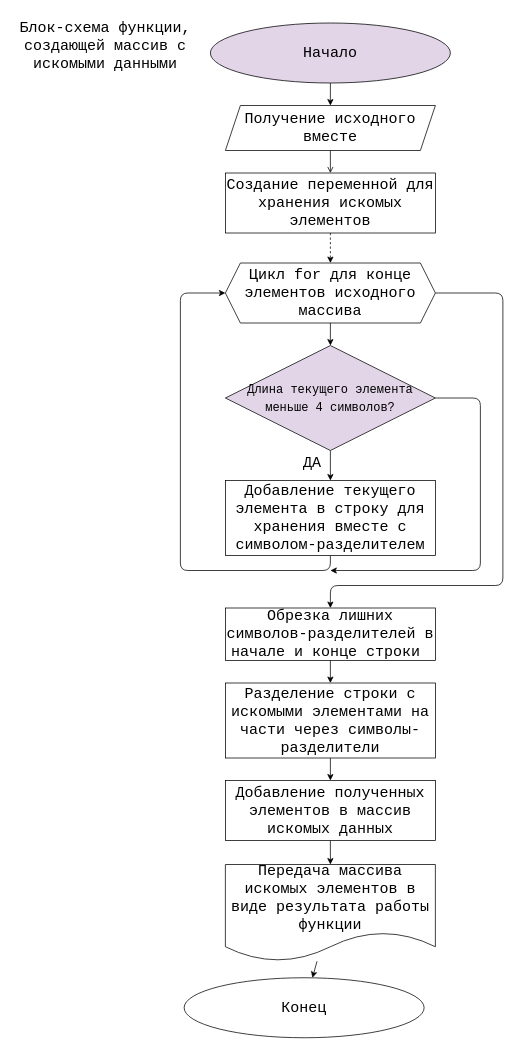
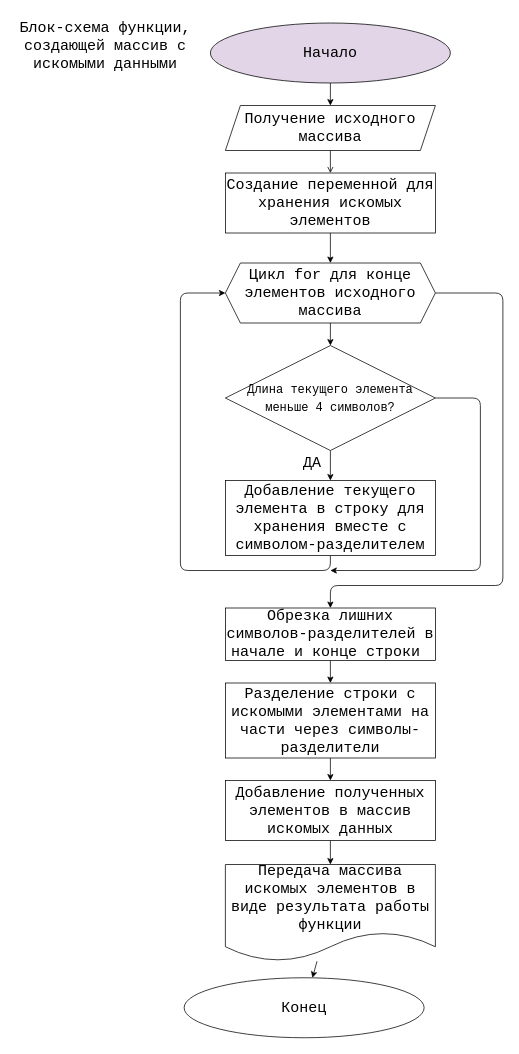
(330, 128) -> (330, 128)
(330, 244) -> (330, 244)
(330, 398) -> (330, 398)
